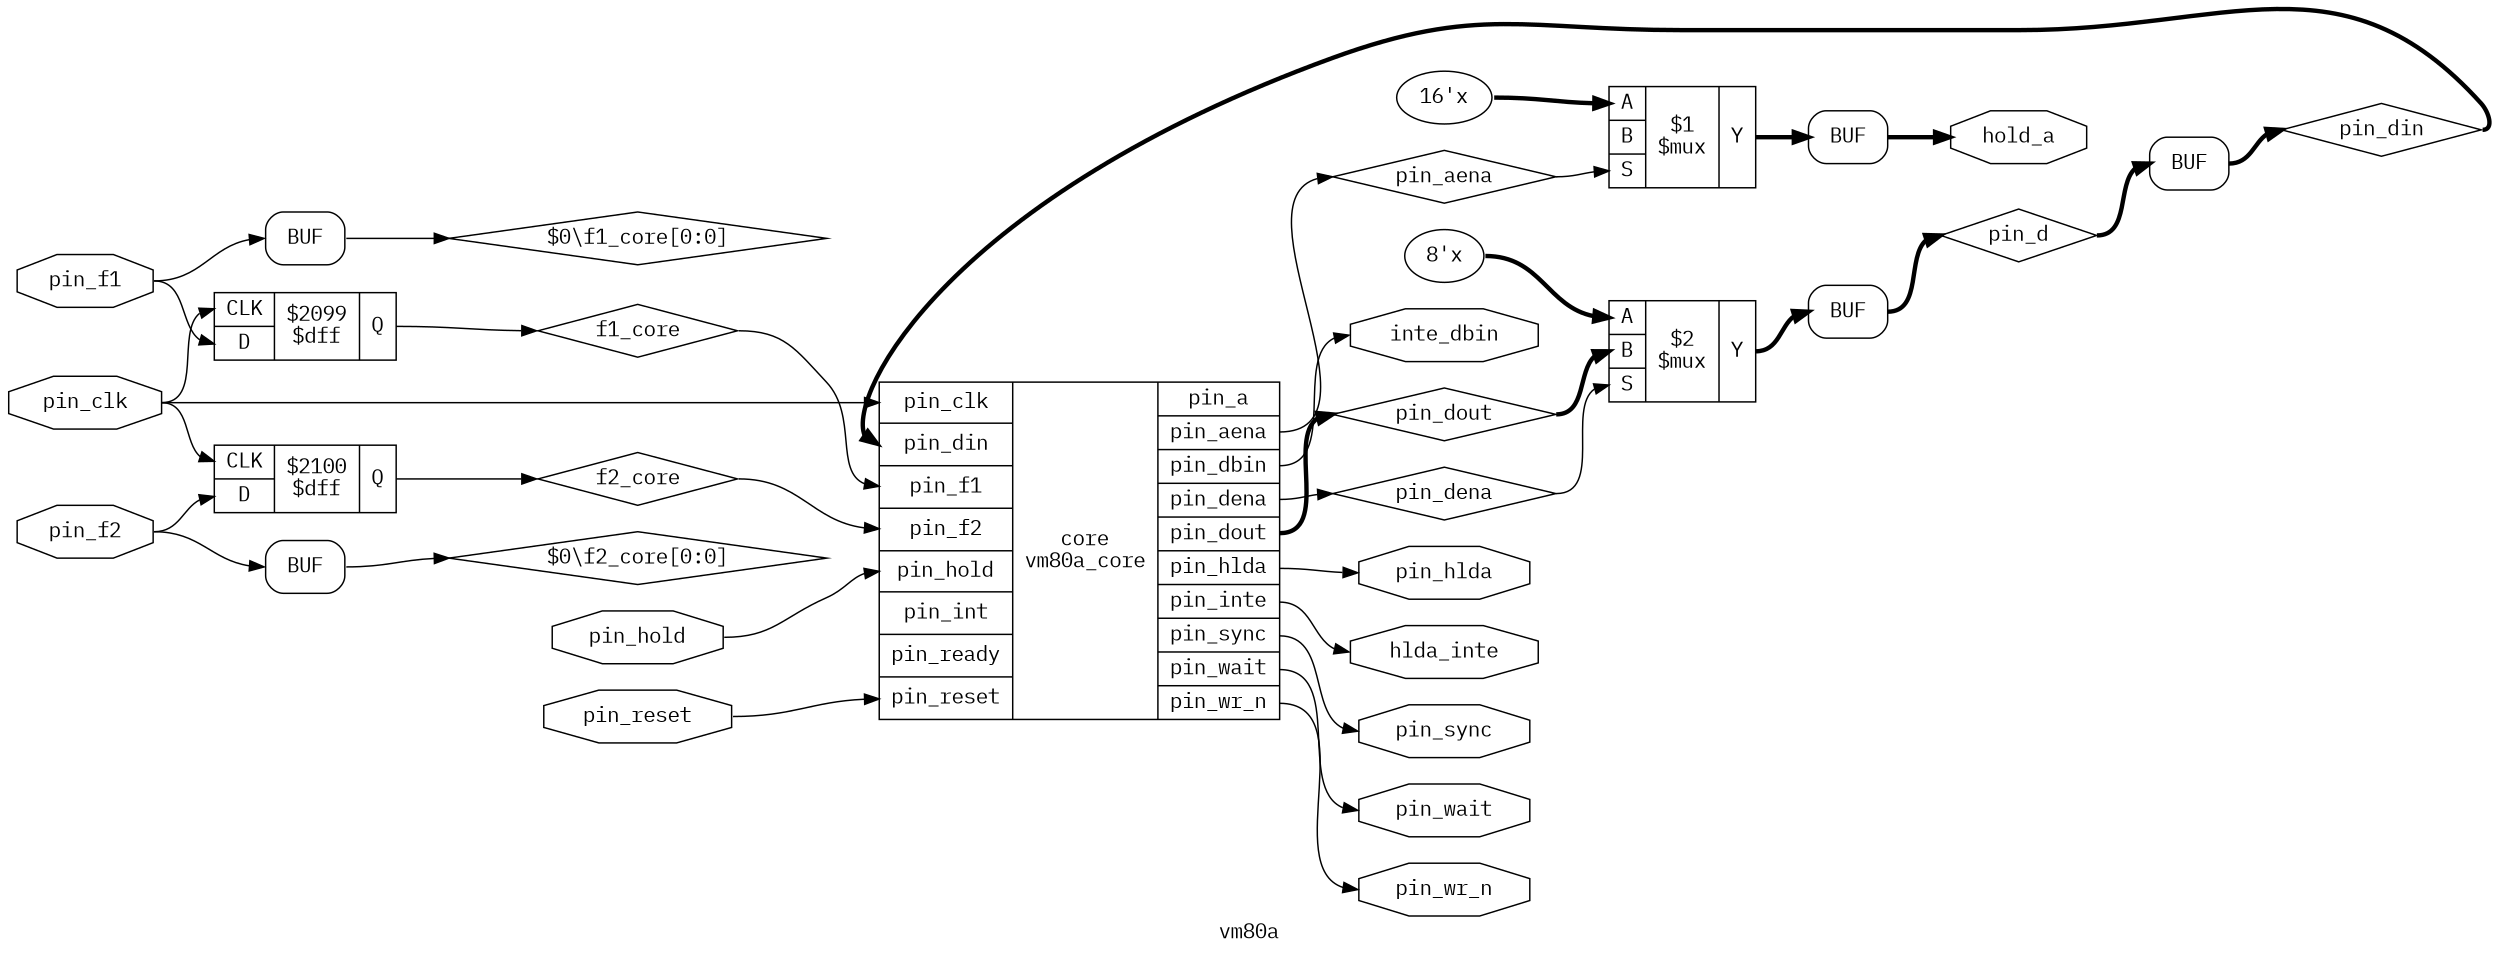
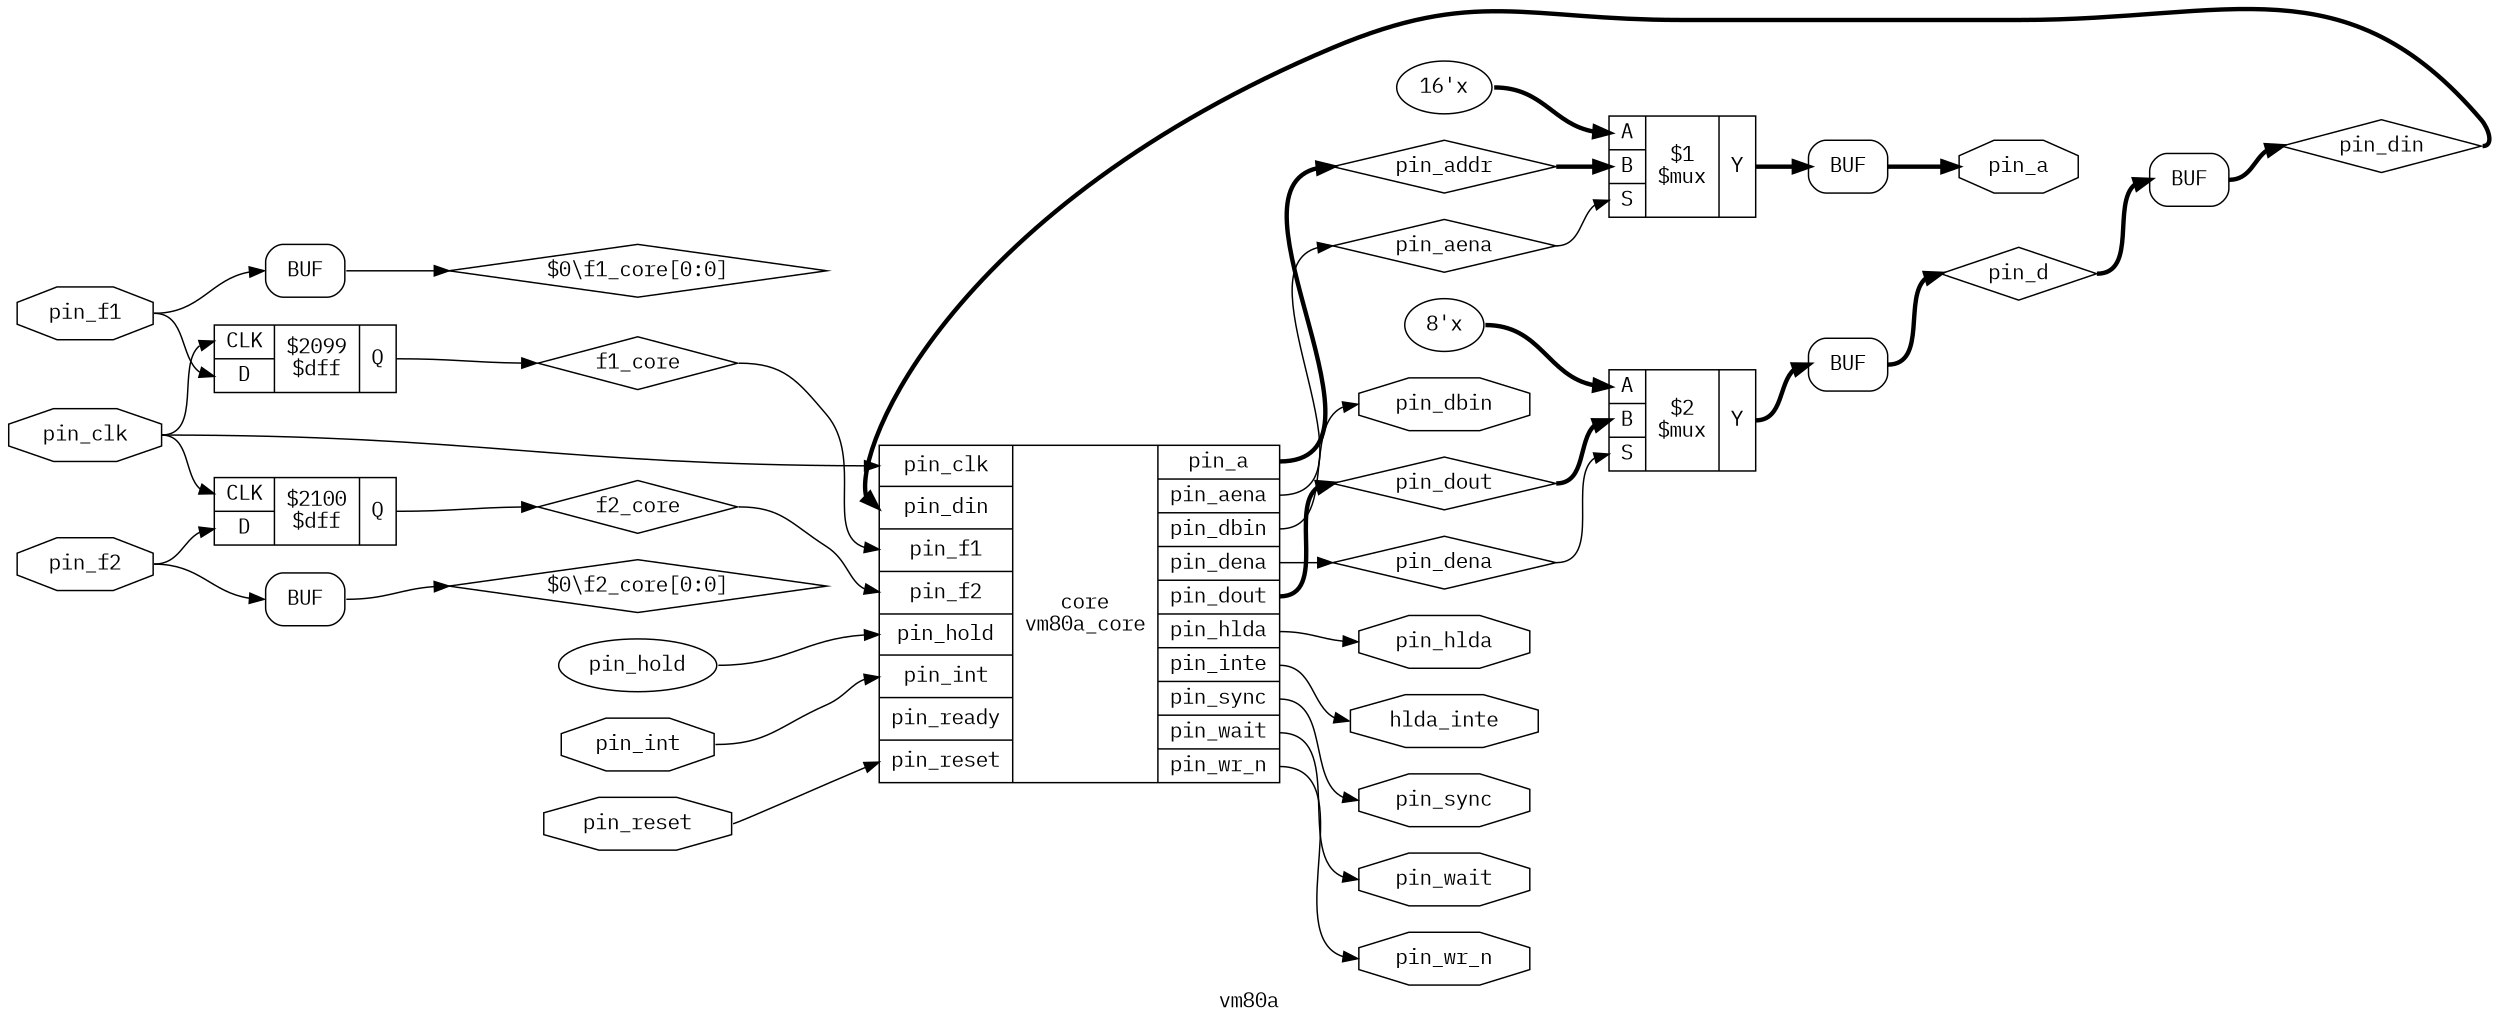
(2019, 137) -> (2019, 167)
none -> (1444, 167)
(1444, 335) -> (1444, 404)
(638, 637) -> (638, 665)
none -> (638, 745)
